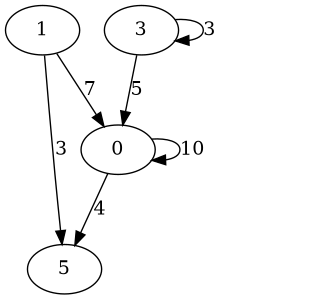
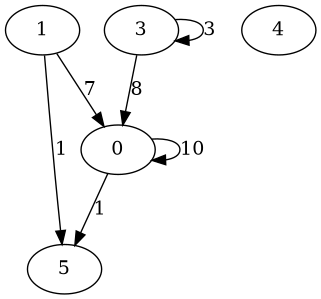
none -> (279, 30)
(137, 90) -> (137, 90)
(62, 150) -> (62, 150)
(100, 209) -> (100, 209)
